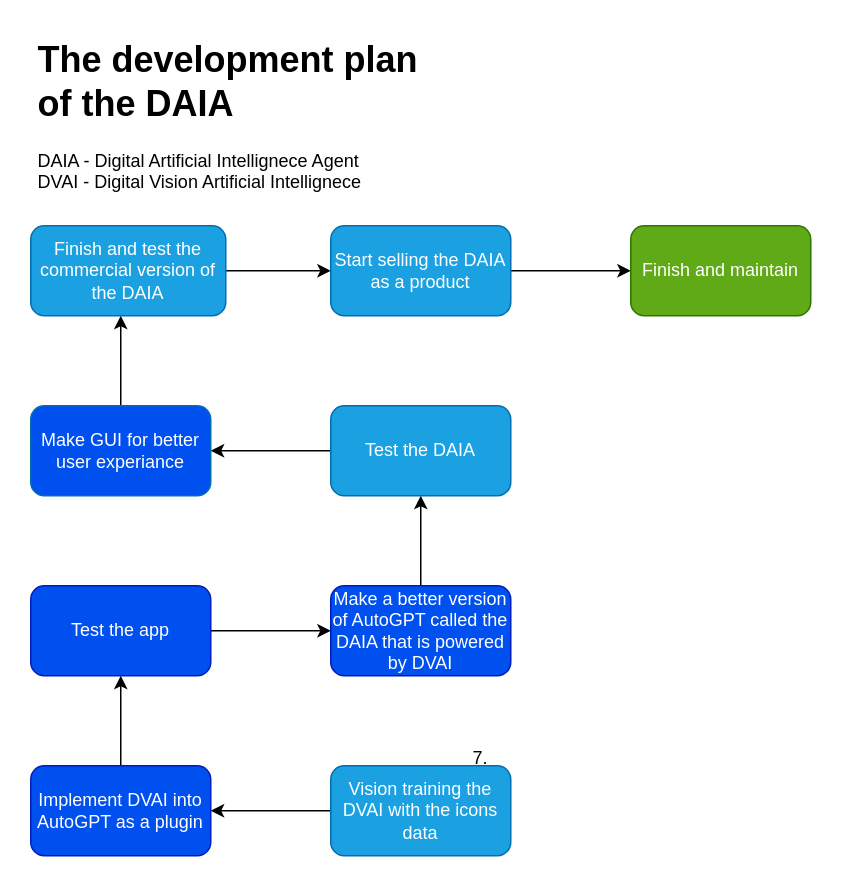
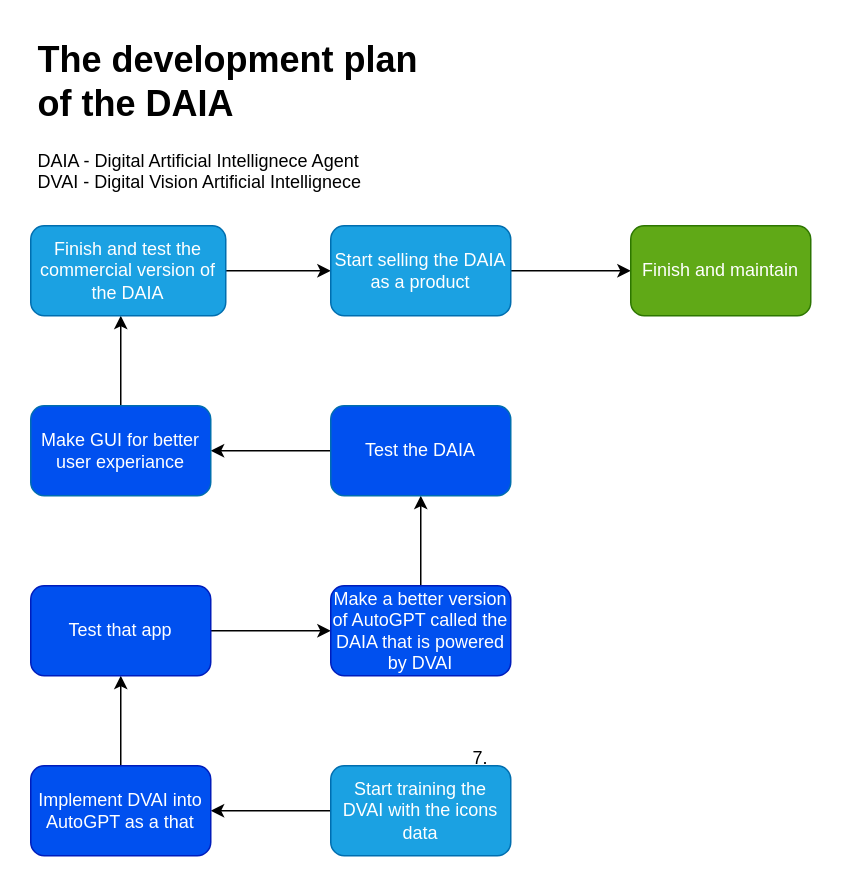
(421, 451) -> (421, 451)
(121, 631) -> (121, 631)
(121, 811) -> (121, 811)
(421, 811) -> (421, 811)
